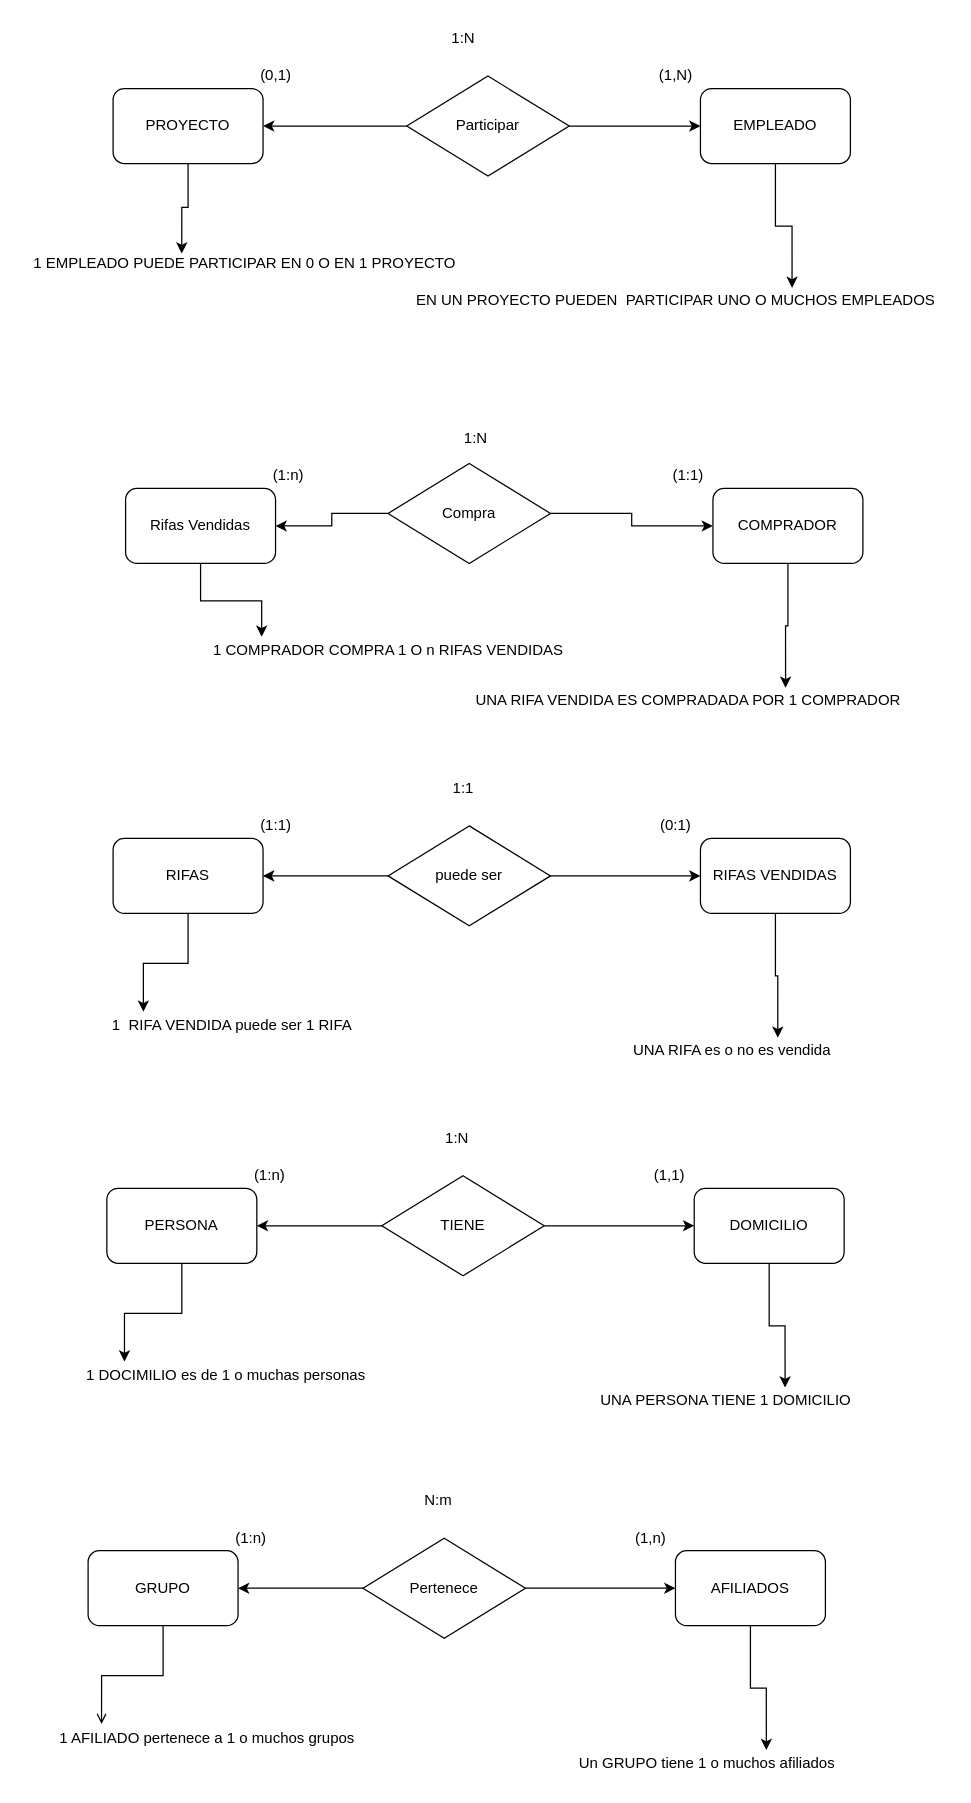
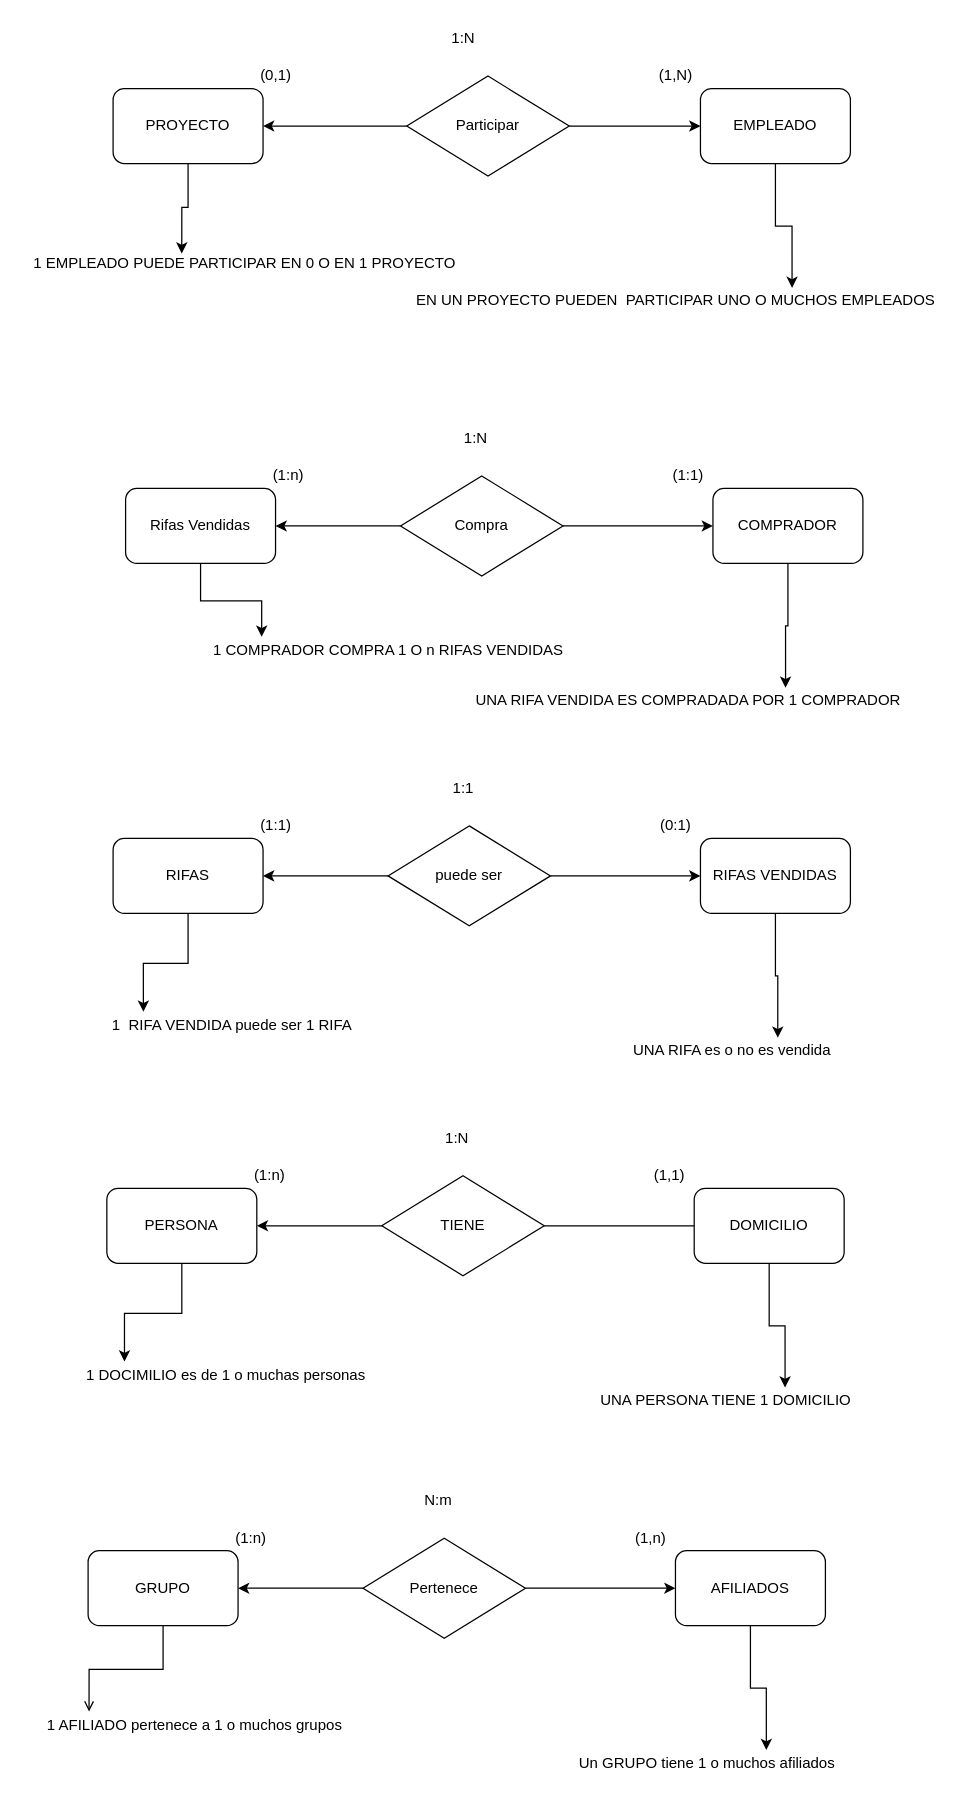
(469, 513) -> (482, 526)
(684, 1226) -> (687, 1226)
(207, 1738) -> (194, 1726)
